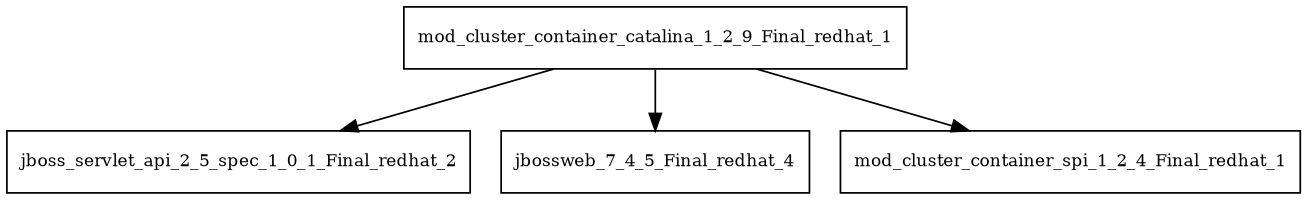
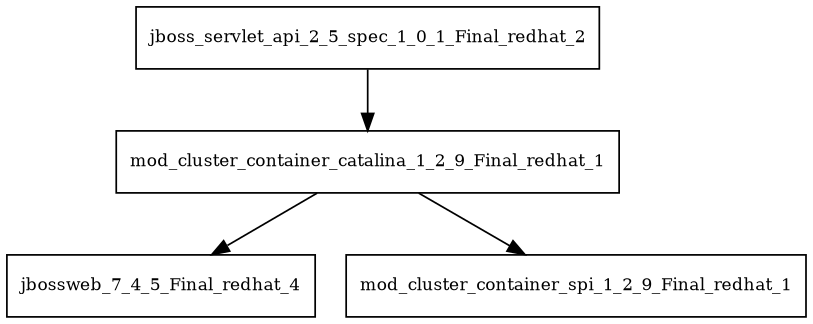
(456, 97) -> (368, 91)
(1070, 162) -> (576, 286)
